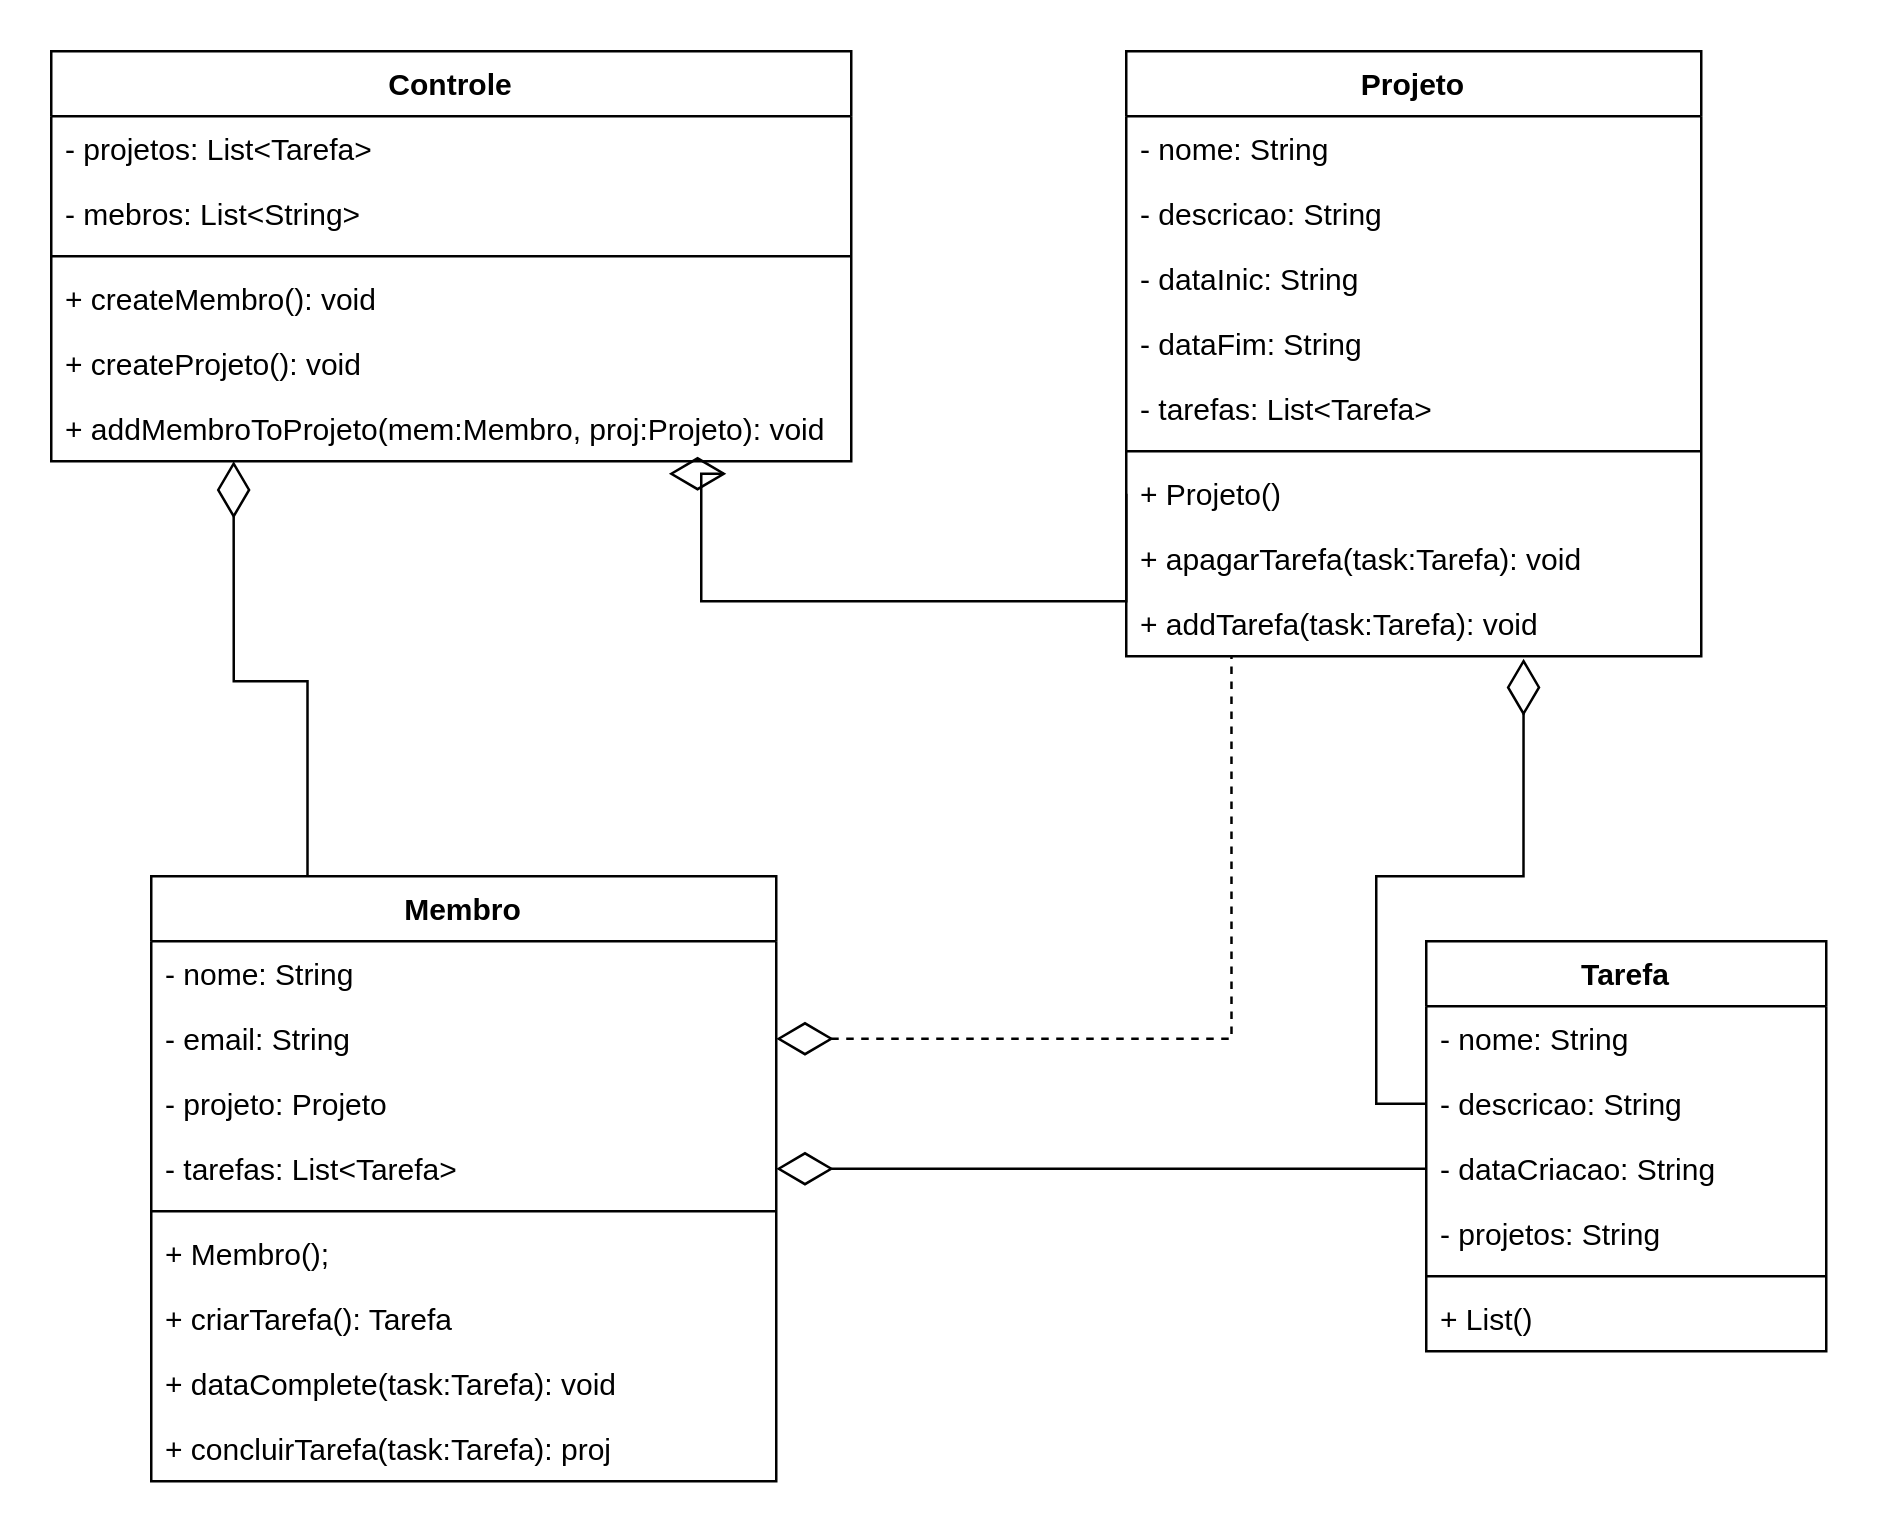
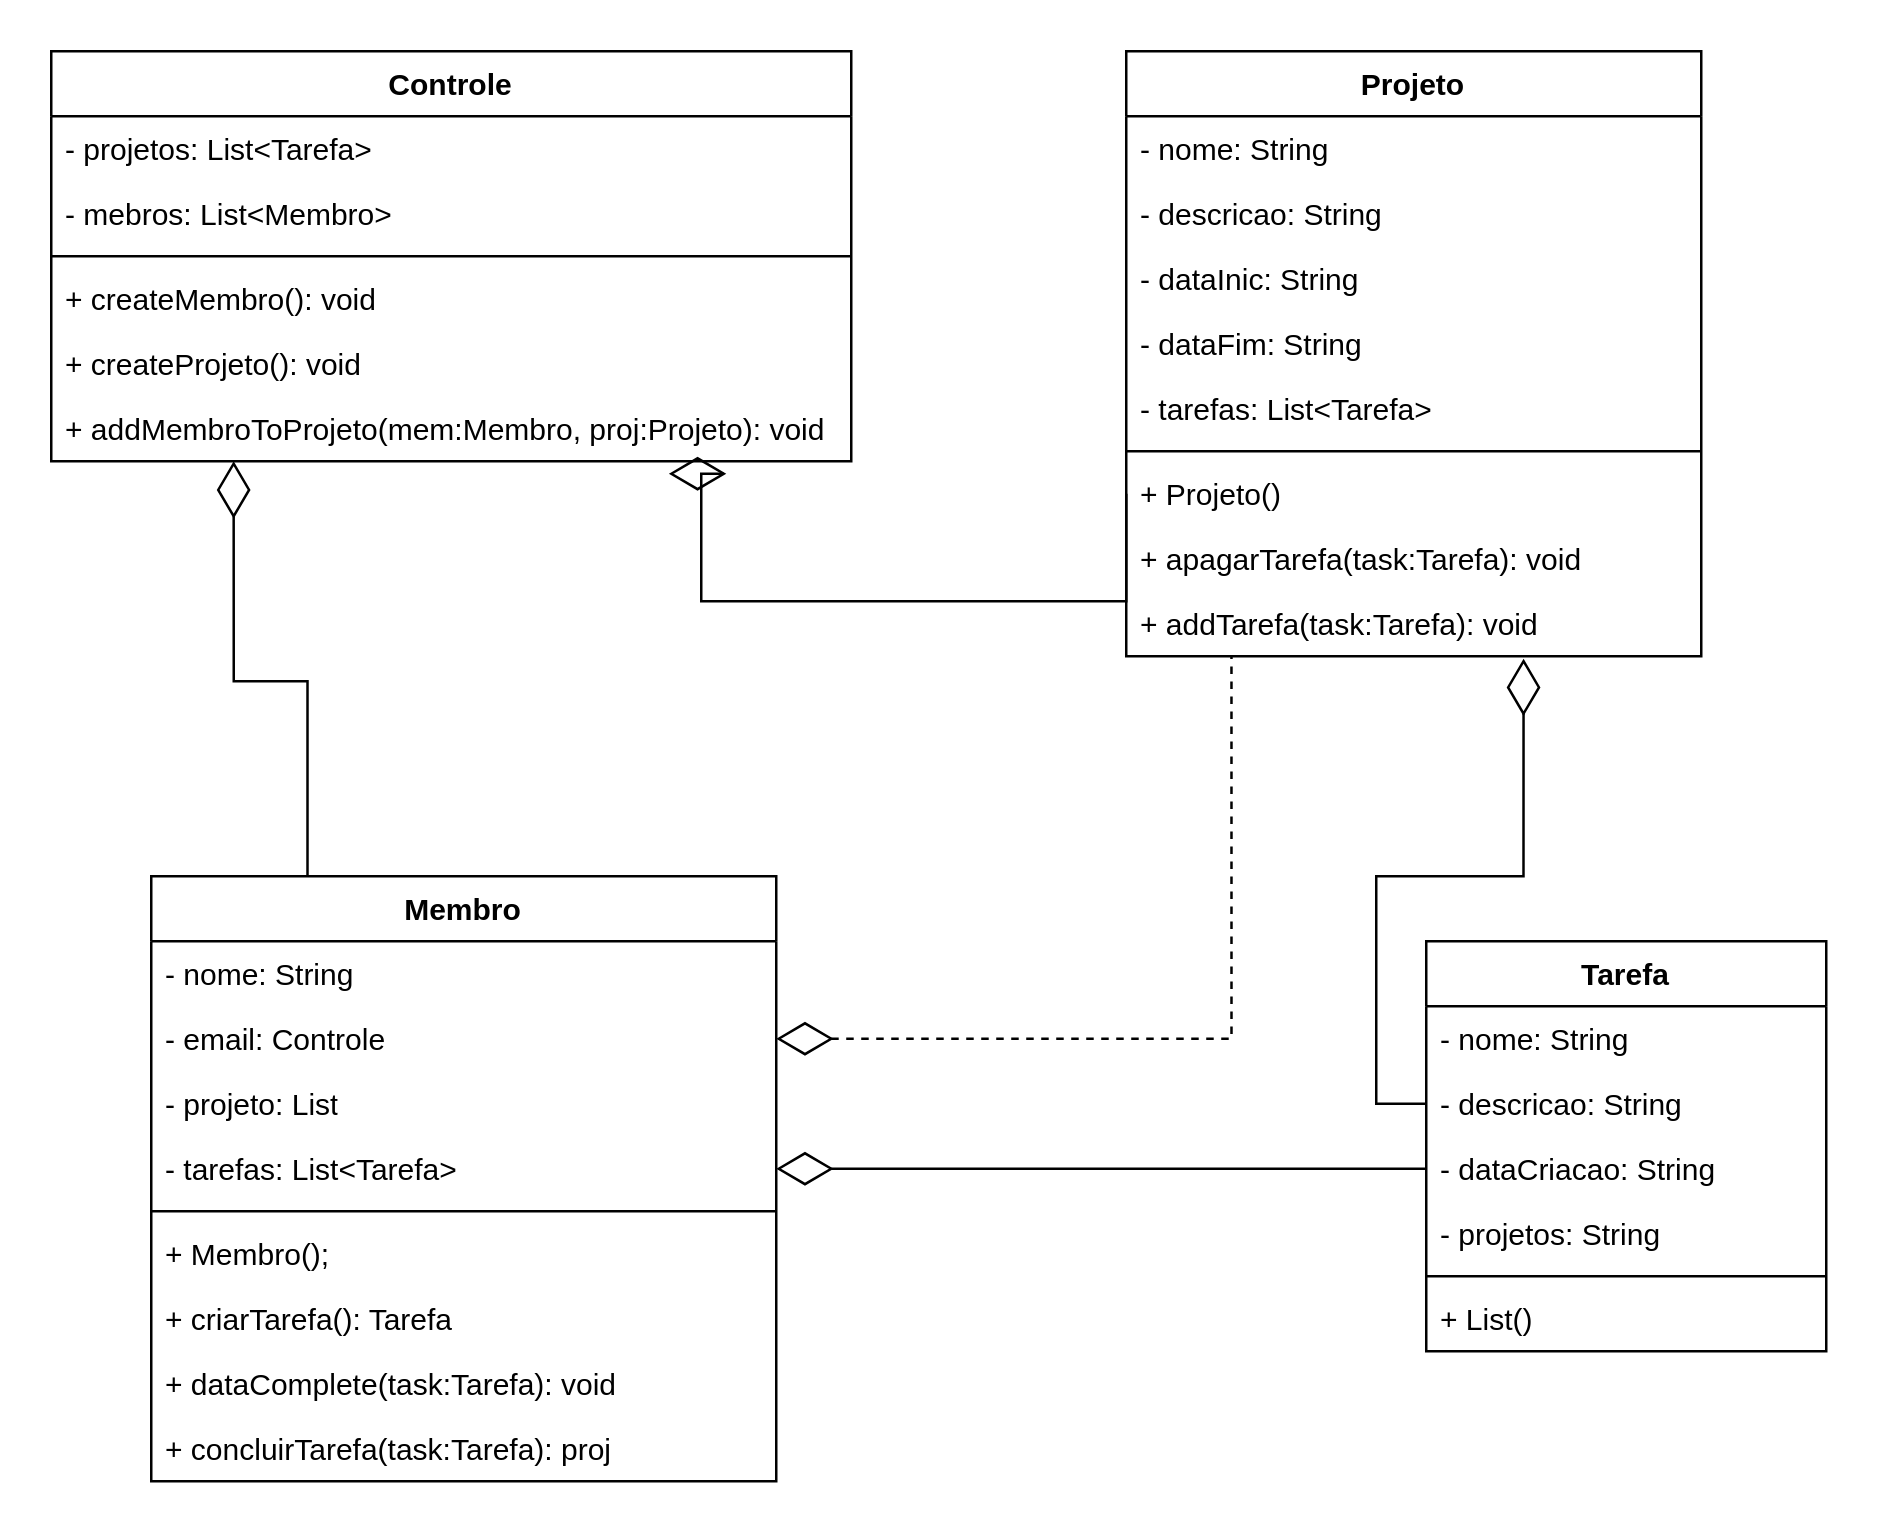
(232, 217) -> (235, 217)
(269, 1042) -> (286, 1042)
(306, 1107) -> (277, 1107)
